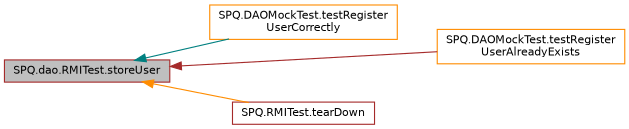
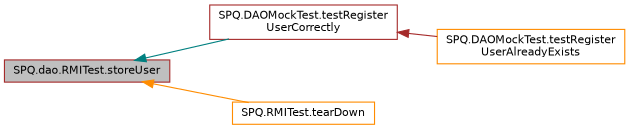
(304, 22) -> (304, 22)
(309, 59) -> (423, 35)
(304, 113) -> (304, 113)
